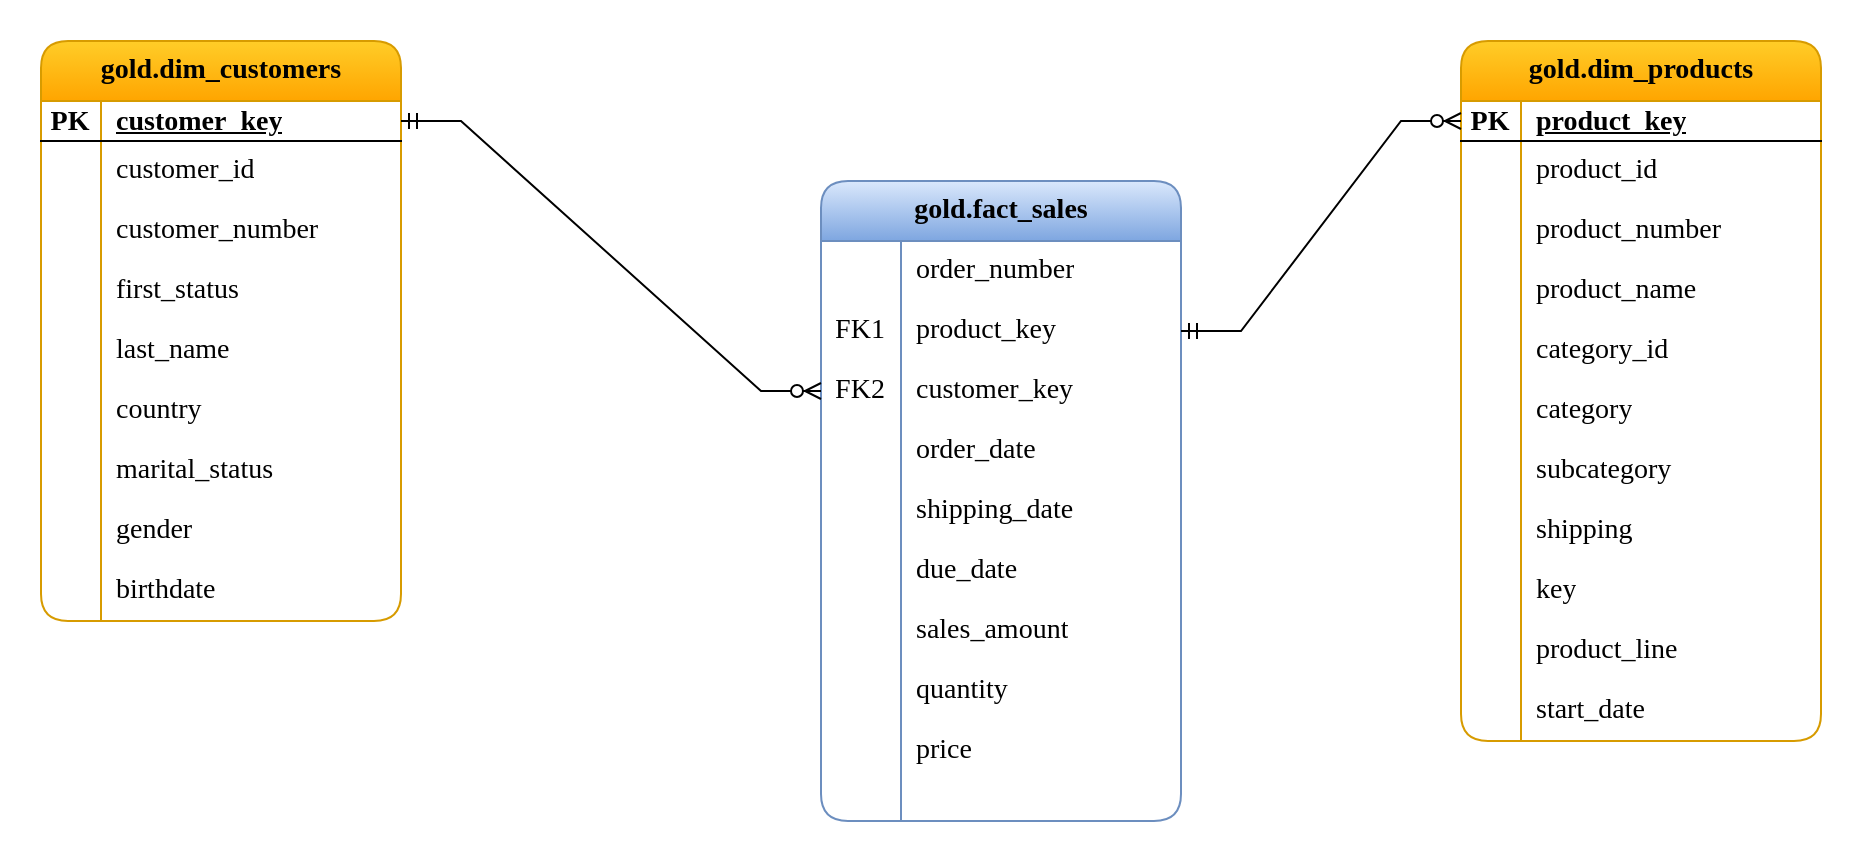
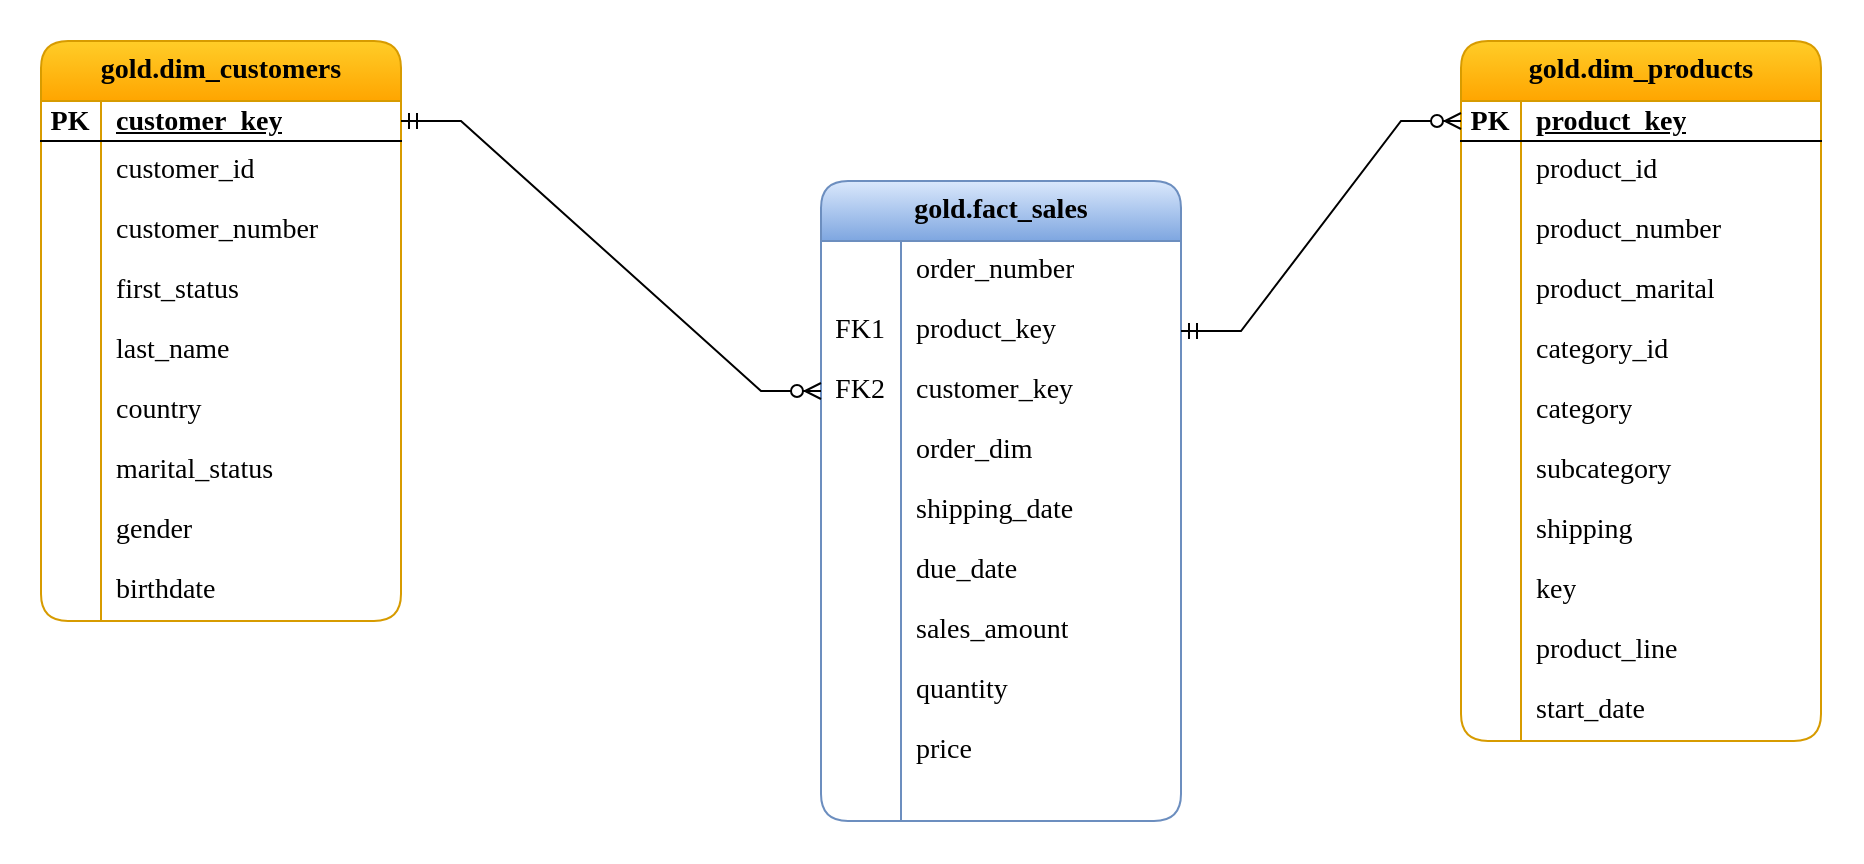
(1631, 291) -> (1647, 291)
(995, 451) -> (984, 451)
